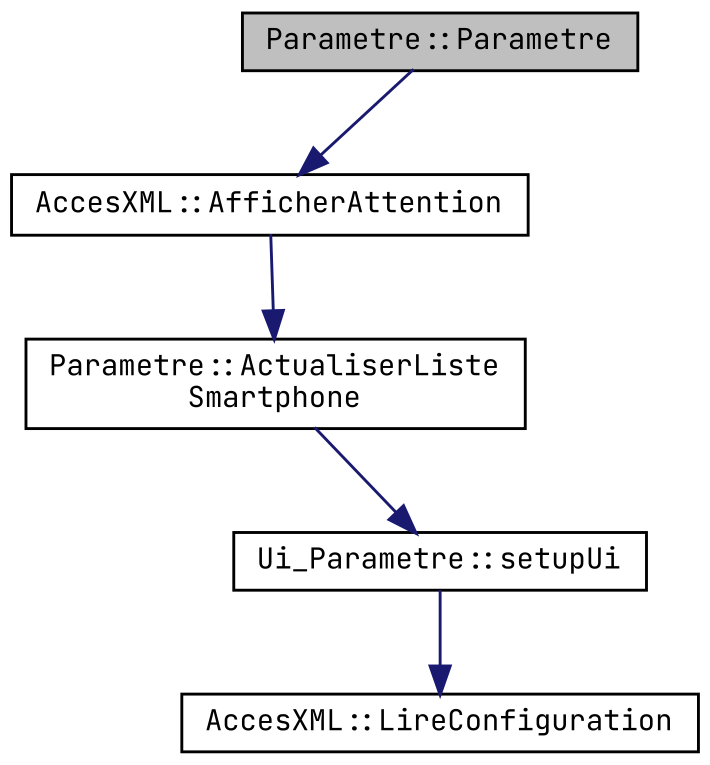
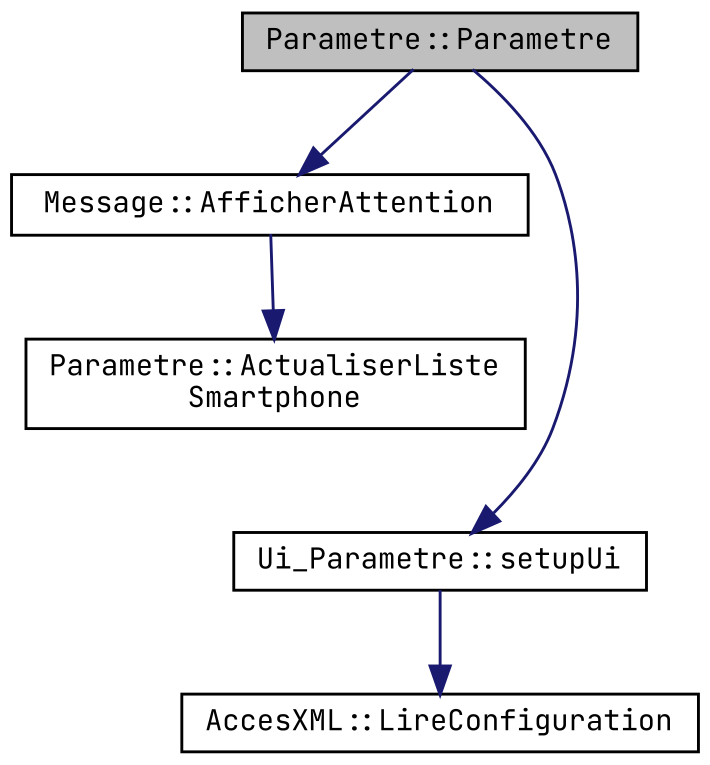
(270, 205) -> (270, 205)
(355, 470) -> (577, 286)
